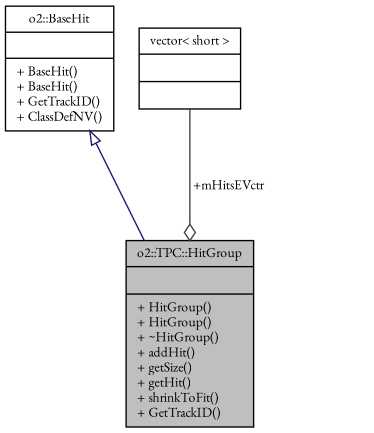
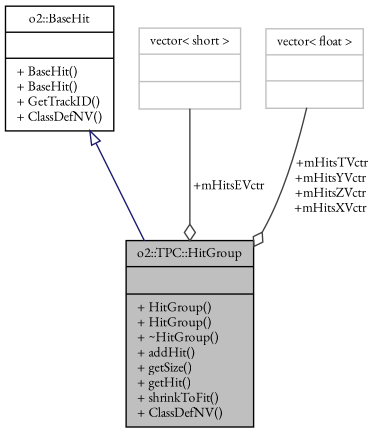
(190, 69) -> (190, 69)
none -> (315, 69)
(179, 413) -> (180, 413)
